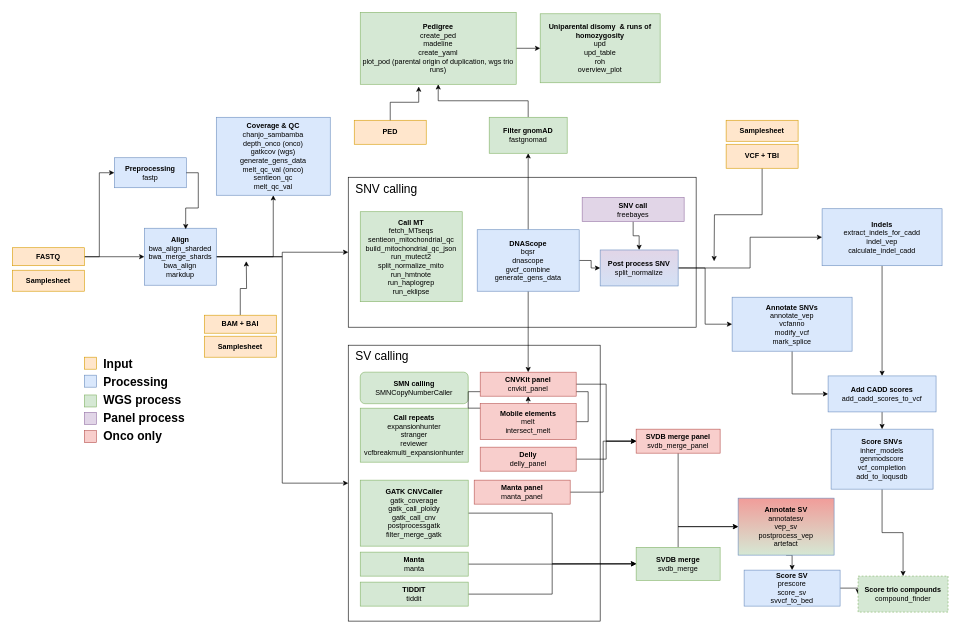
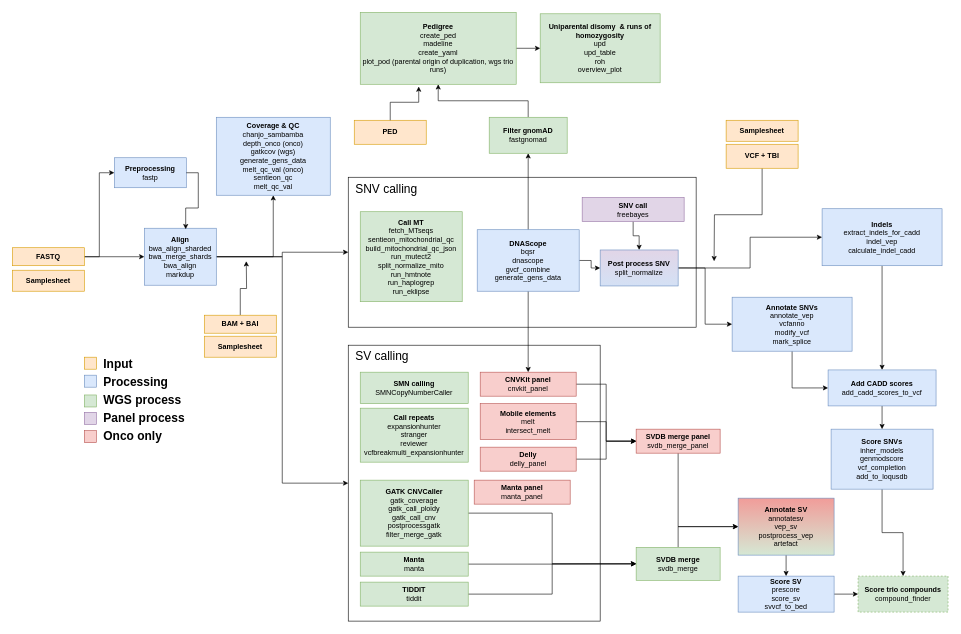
(414, 388) -> (414, 388)
(882, 394) -> (882, 388)
(468, 407) -> (595, 422)
(603, 483) -> none
(792, 588) -> (786, 594)
